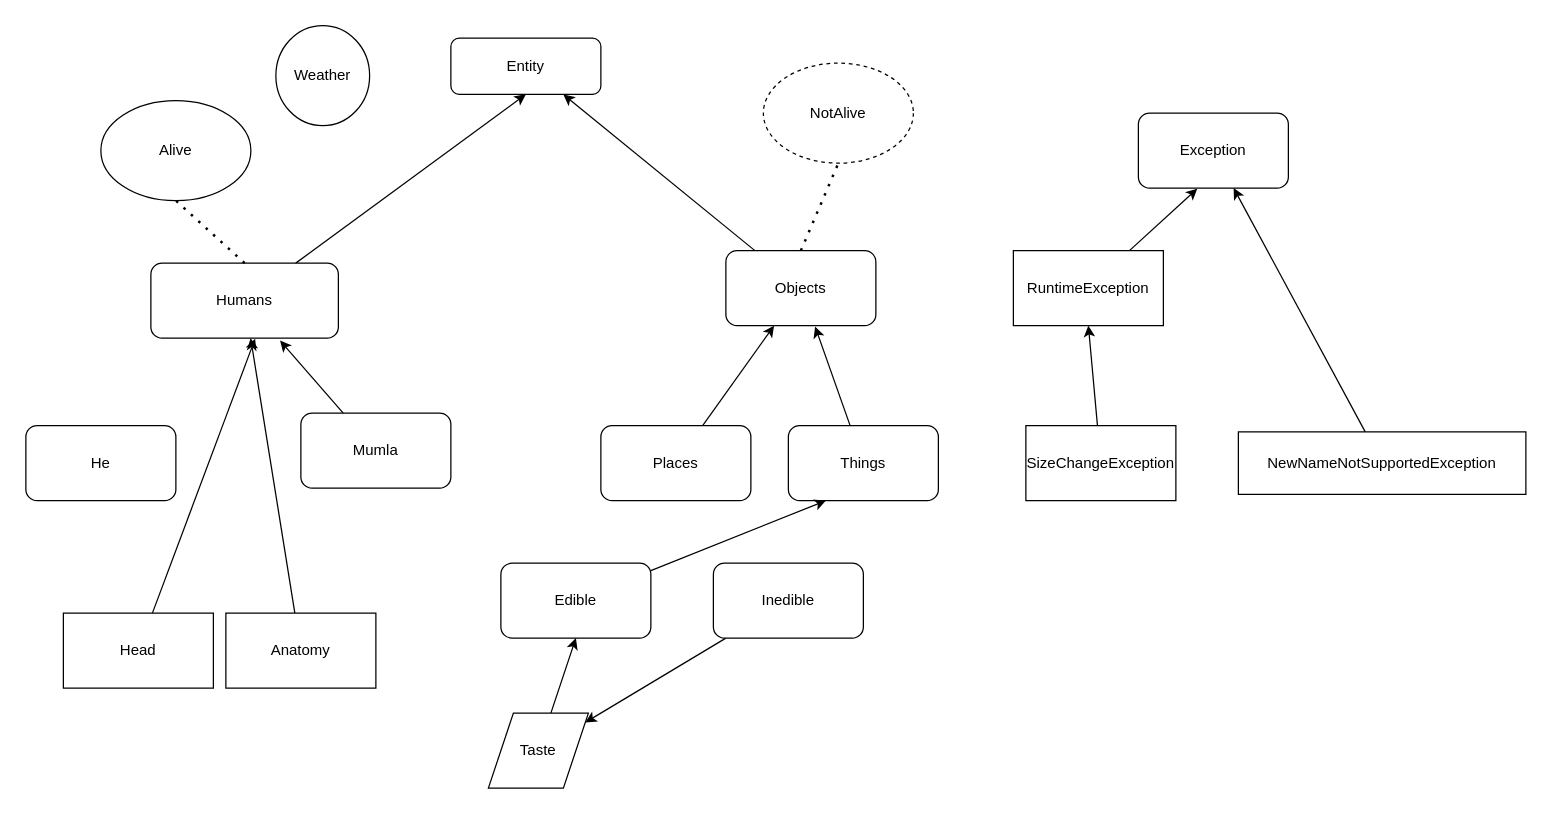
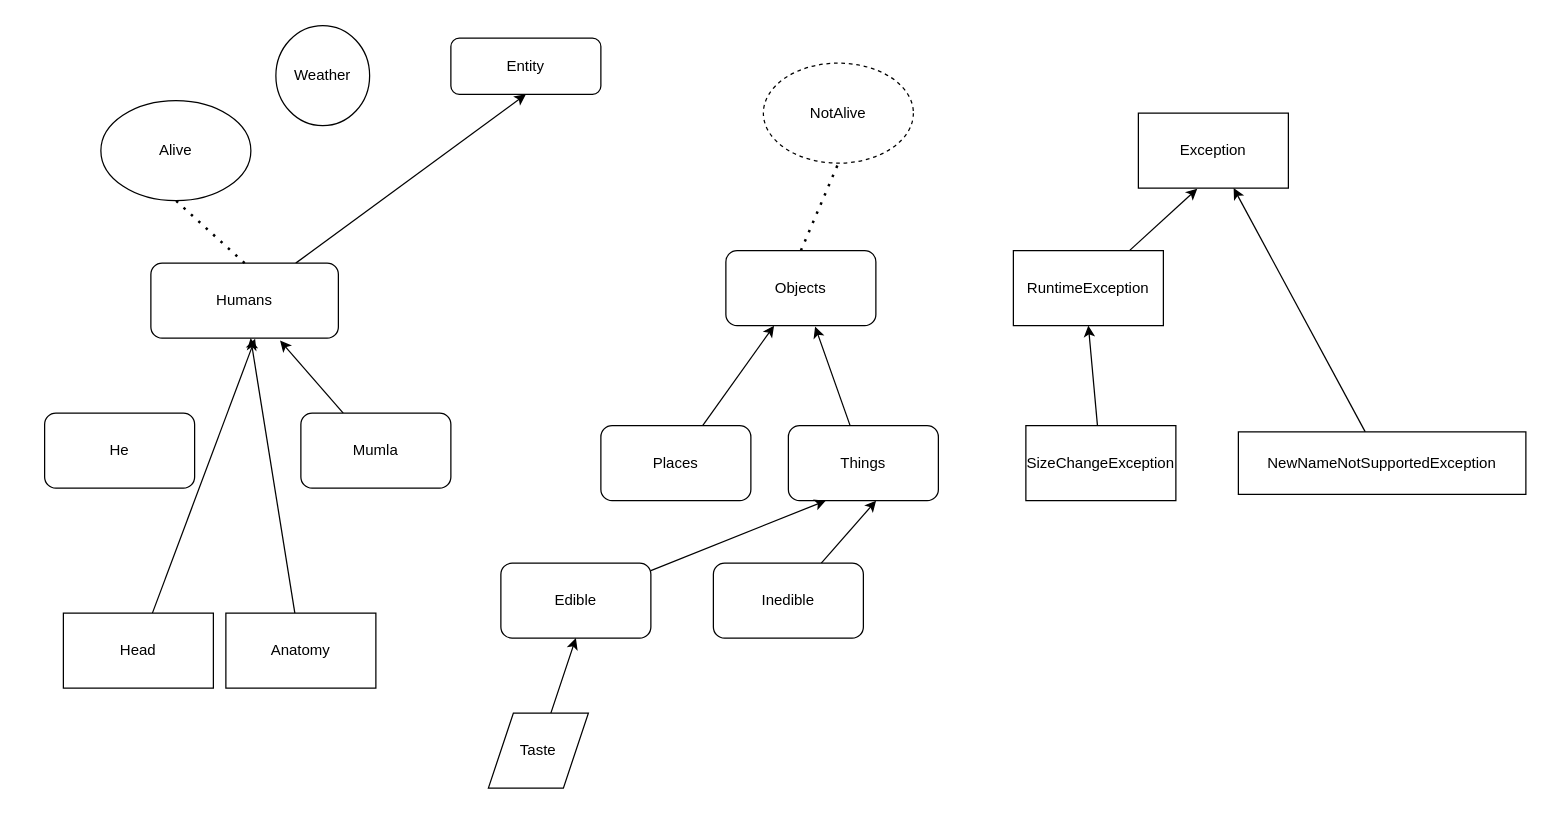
(1213, 151) -> (1213, 151)
(662, 175) -> none
(101, 463) -> (119, 451)
(659, 678) -> (846, 535)
